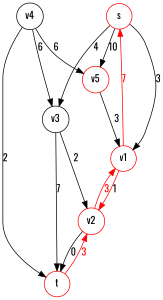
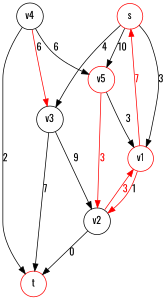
(41, 65) -> (39, 65)
(76, 159) -> (76, 159)
(91, 221) -> (97, 221)
(76, 258) -> (99, 147)
